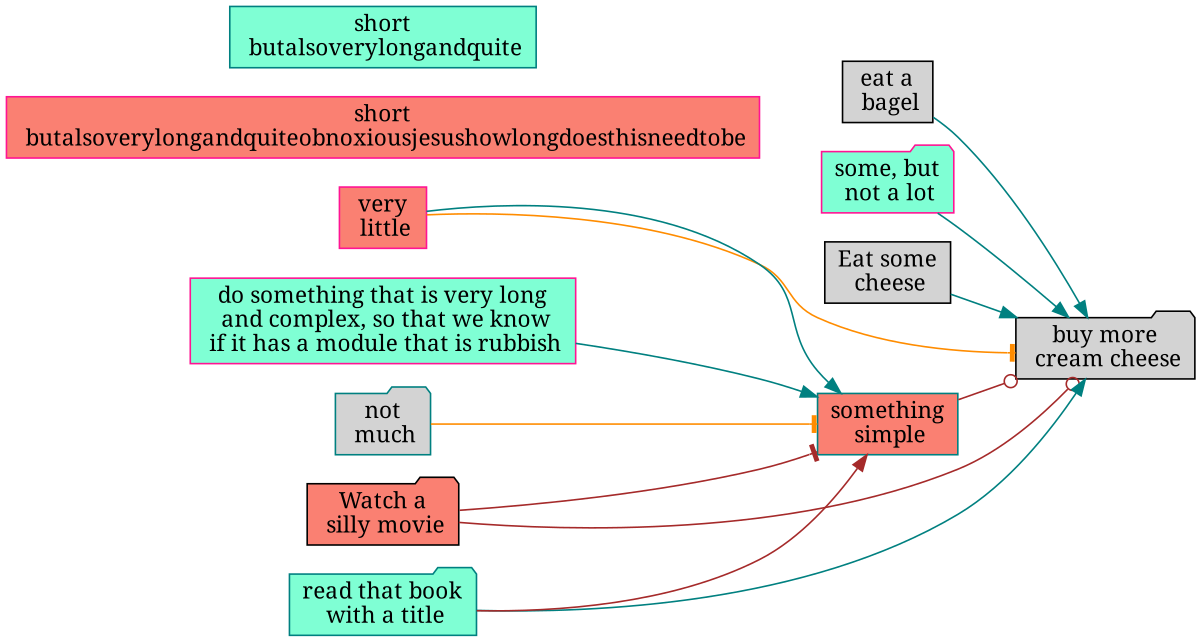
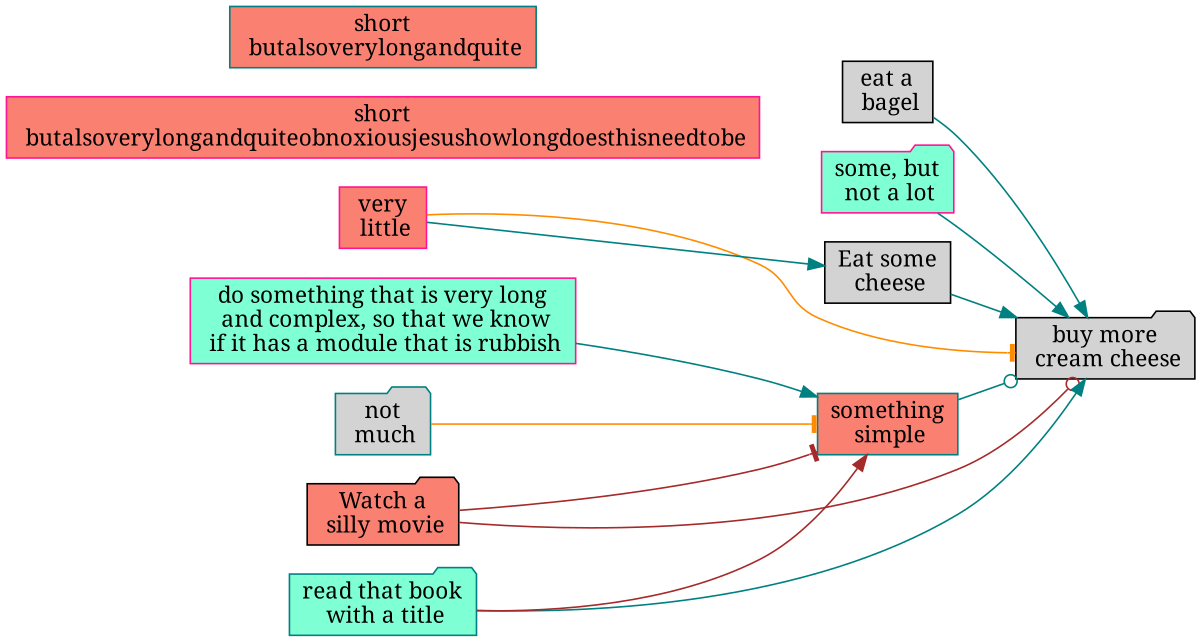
(383, 37) -> (383, 37)
(667, 224) -> (617, 243)
(981, 392) -> (981, 392)
